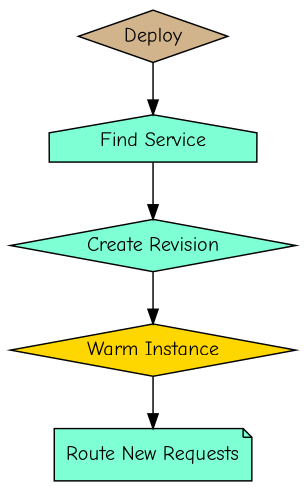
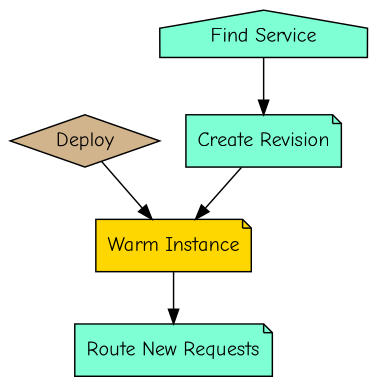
(153, 81) -> (122, 185)
(153, 246) -> (264, 141)
(153, 350) -> (174, 246)
